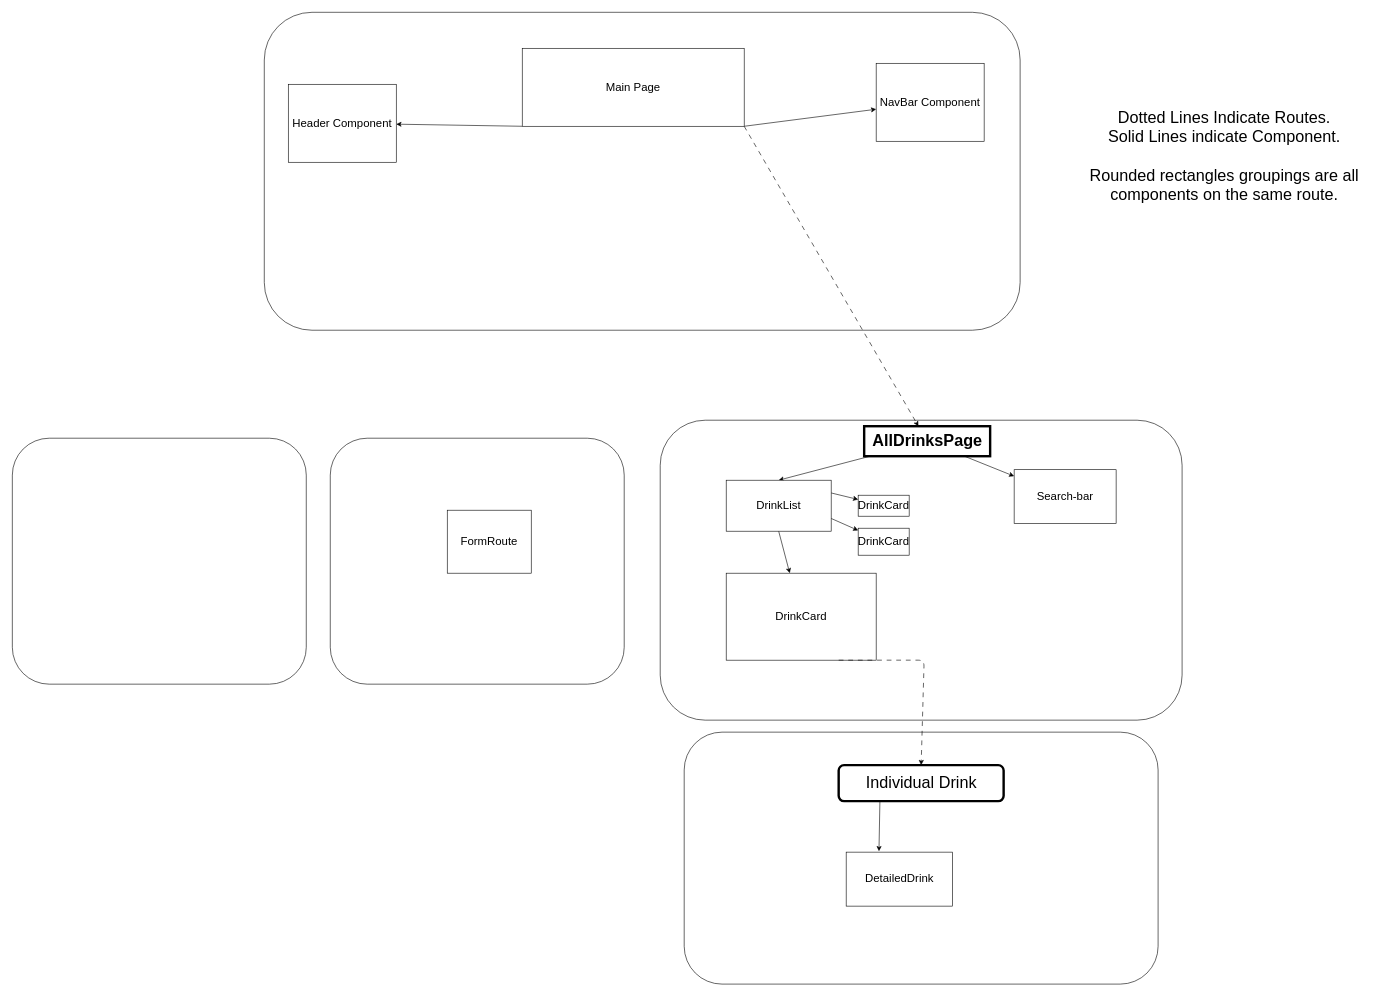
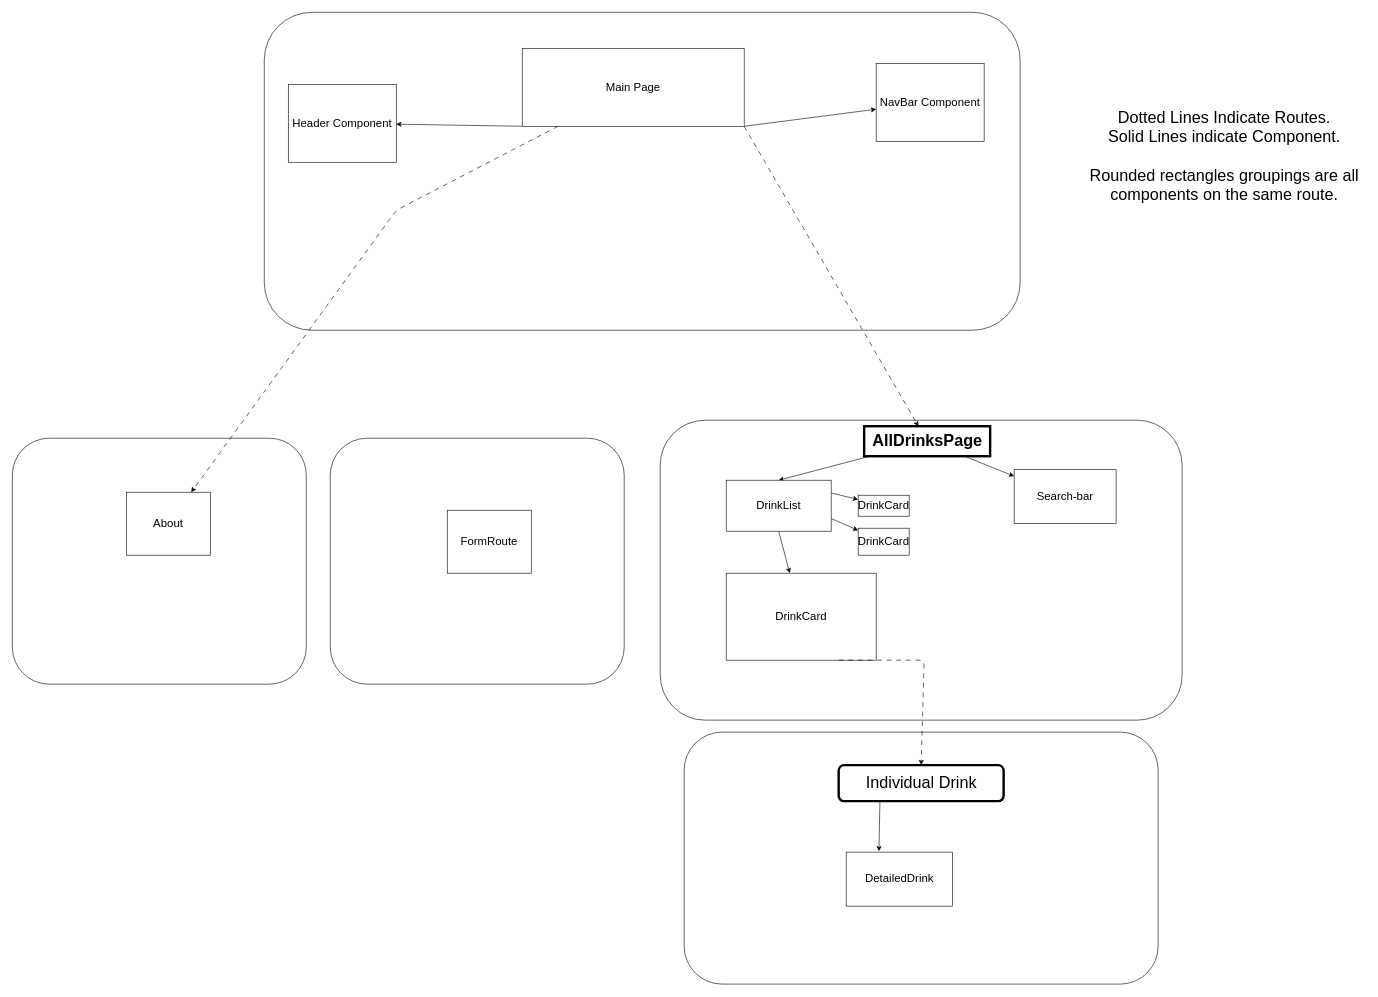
none -> (271, 382)
none -> (168, 524)
